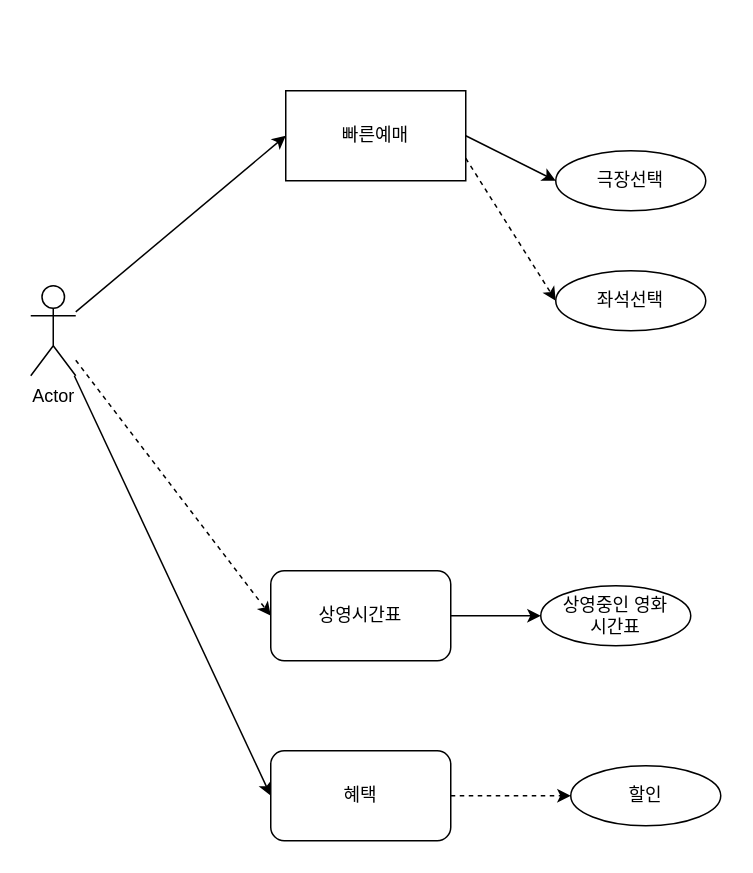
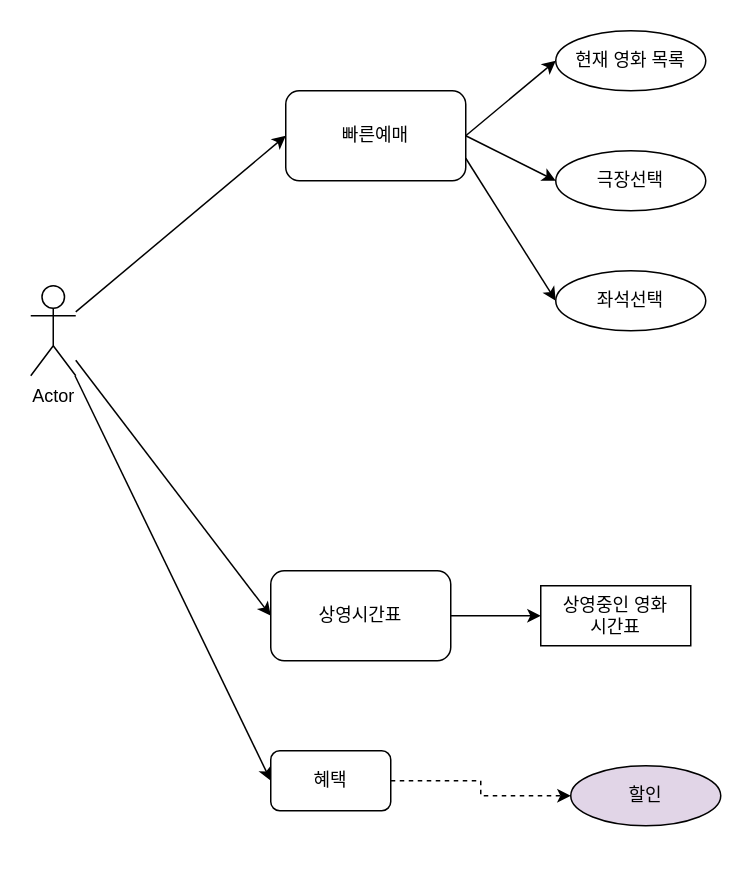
none -> (631, 61)
none -> (507, 101)
(376, 136) -> (376, 136)
(508, 225) -> (508, 225)
(169, 483) -> (169, 483)
(616, 616) -> (616, 616)
(361, 796) -> (331, 781)
(646, 796) -> (646, 796)
